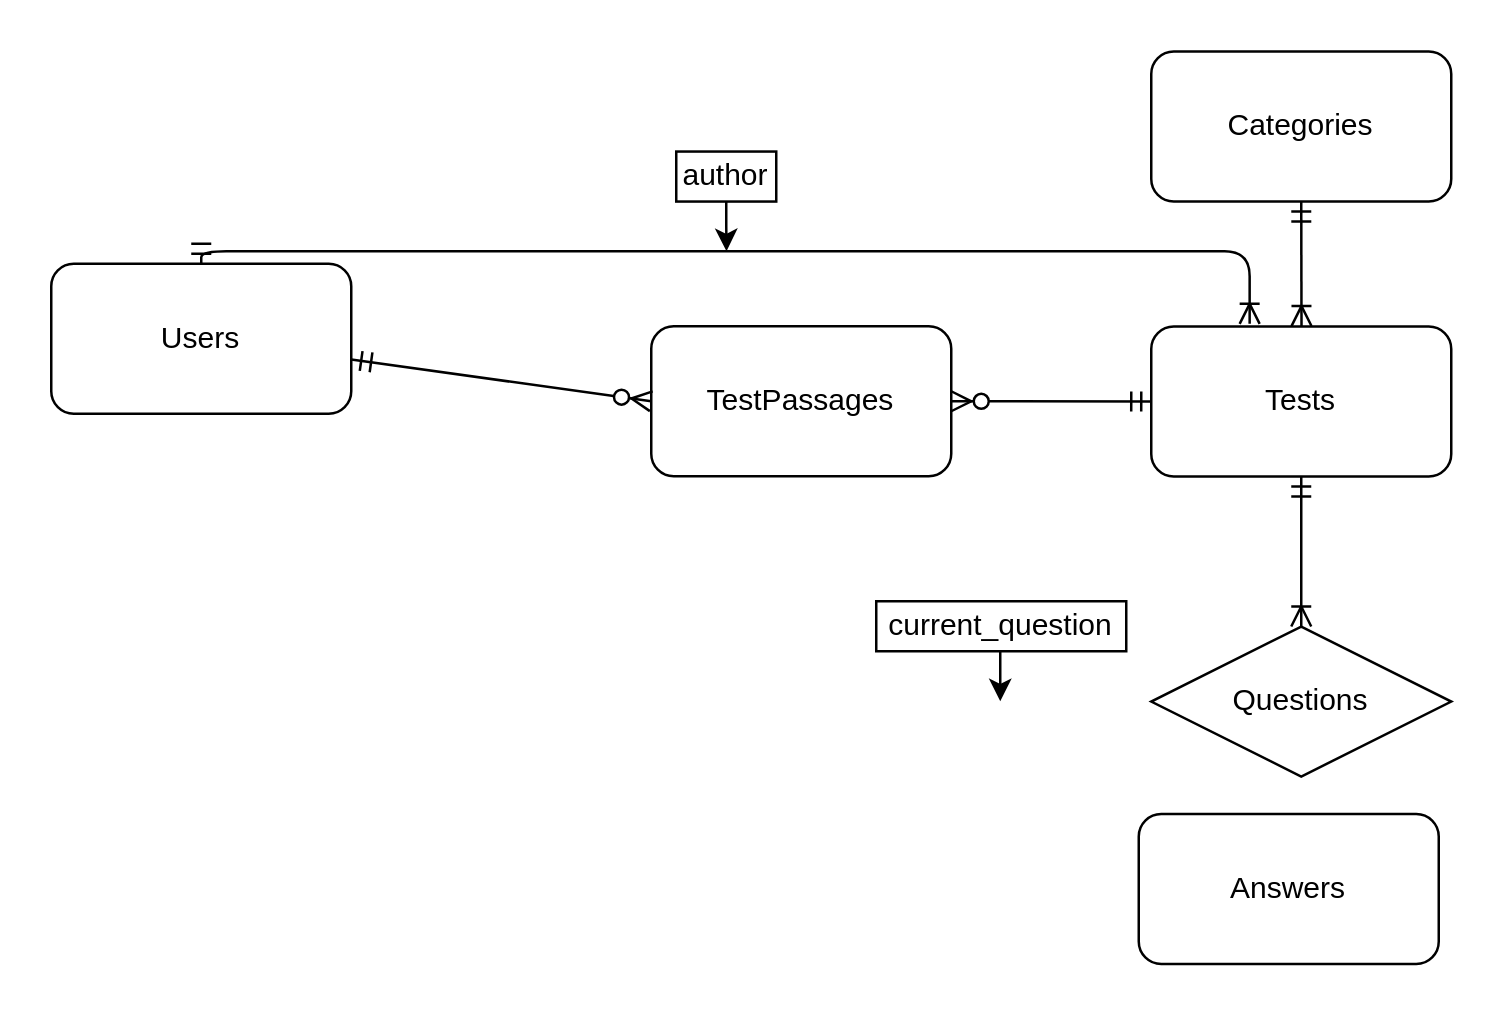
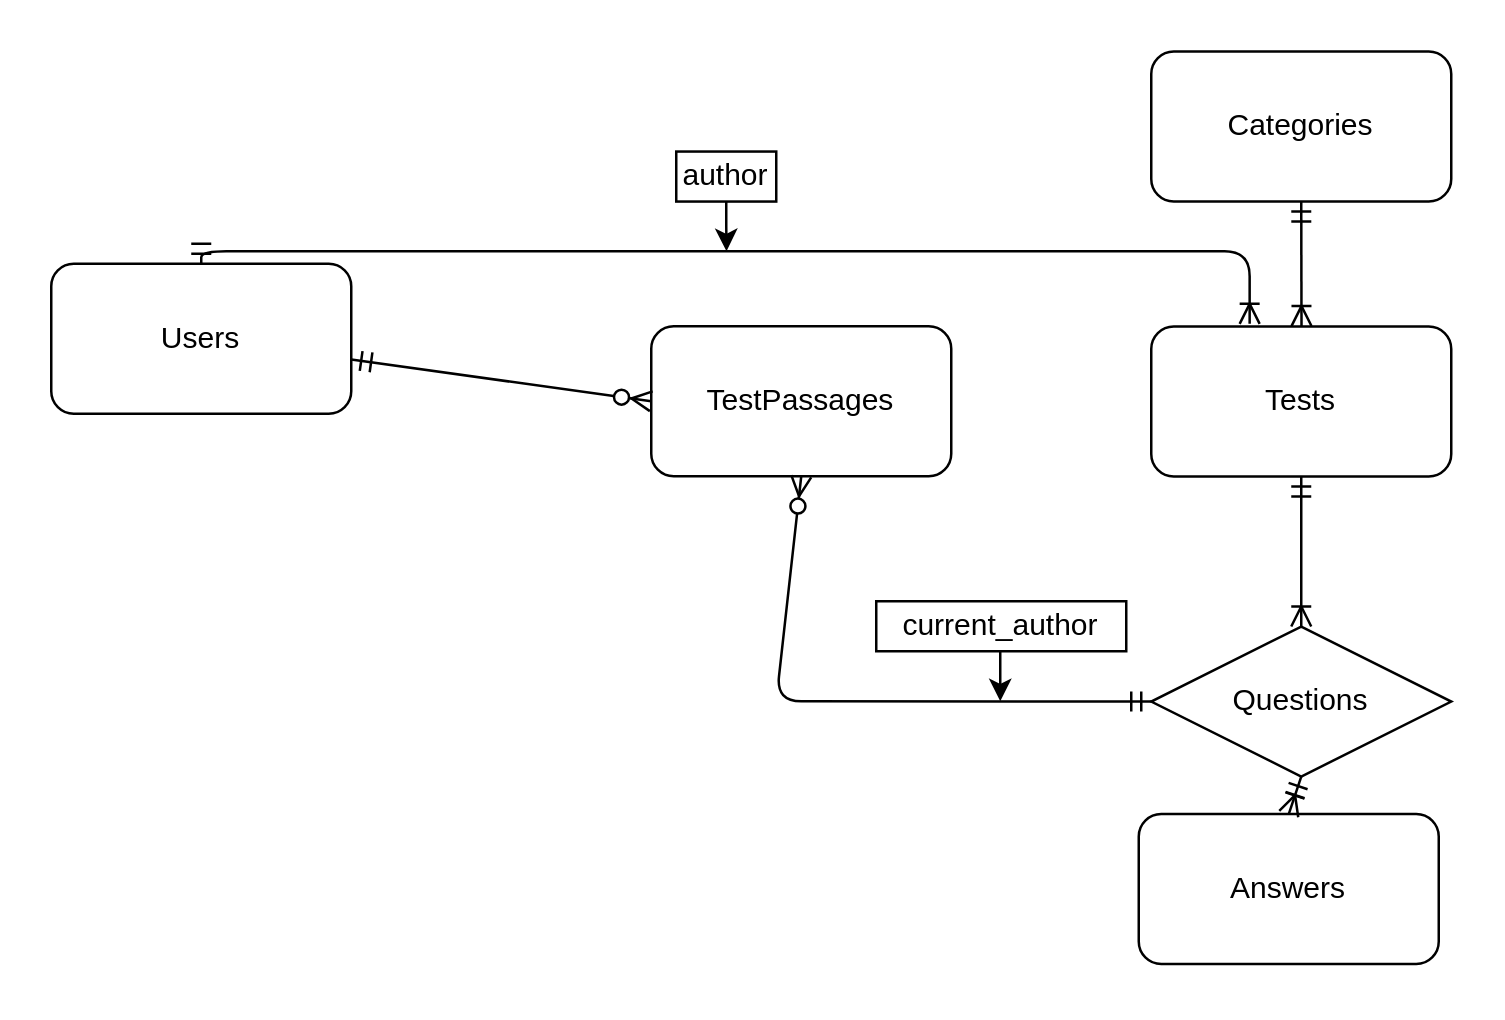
(1068, 401) -> none
(1001, 626) -> (1001, 626)
none -> (876, 701)
none -> (1295, 795)
